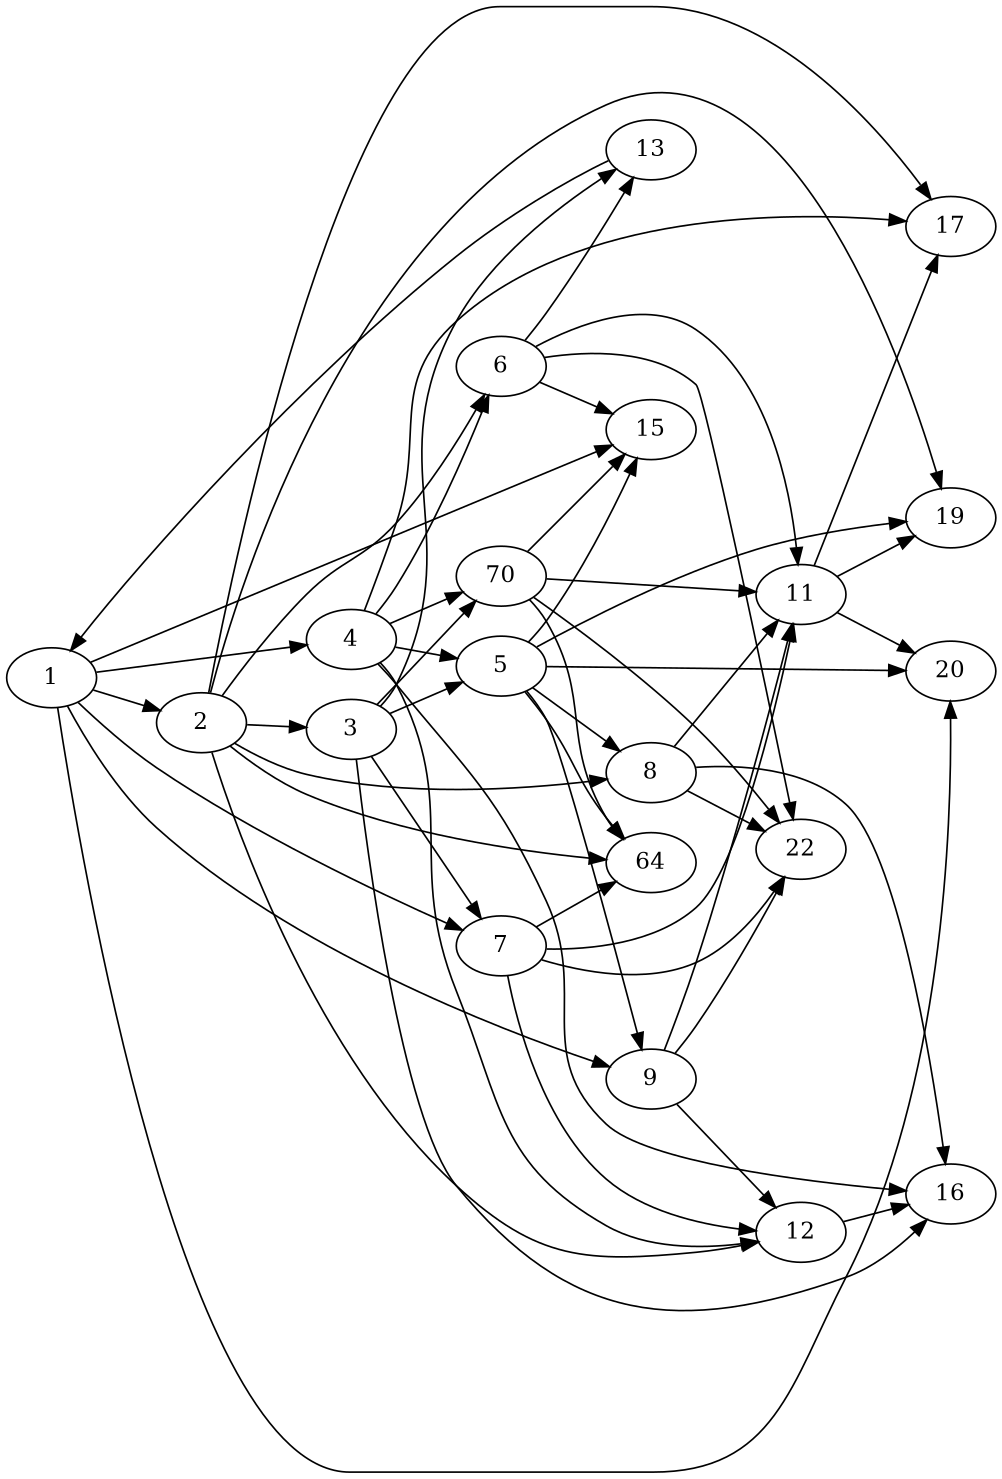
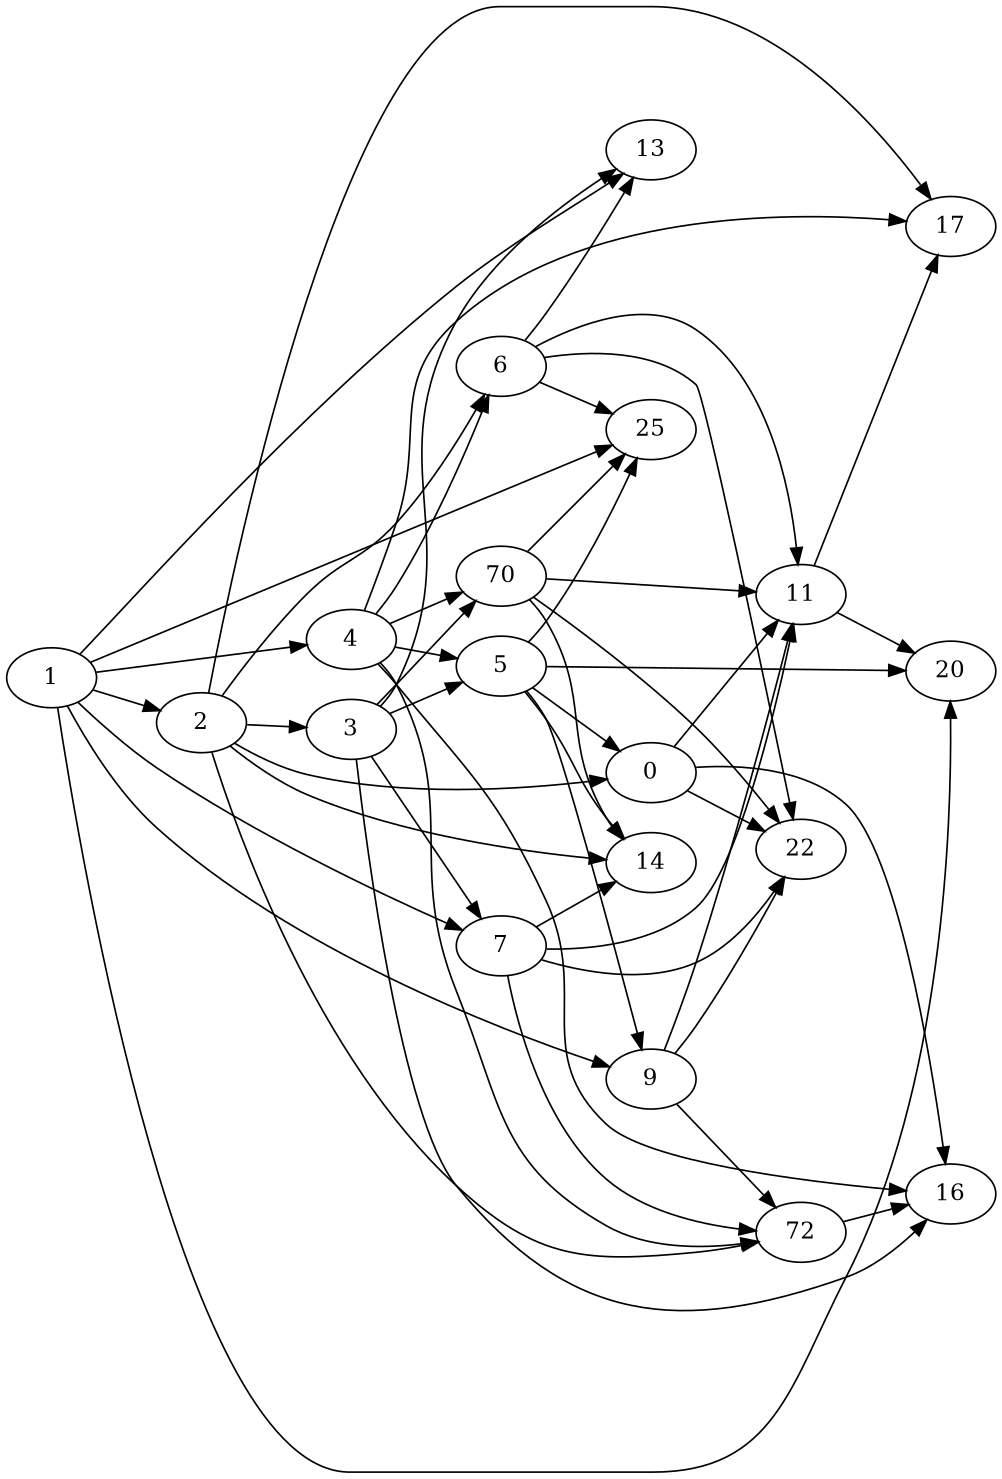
(323, 374) -> (328, 399)
(651, 430) -> (651, 430)
(951, 518) -> none
(651, 773) -> (651, 773)
(651, 863) -> (651, 863)
(801, 1232) -> (801, 1232)
